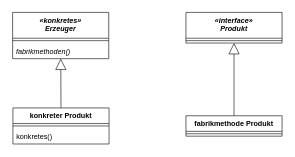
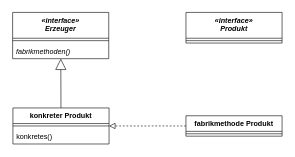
(60, 20) -> (60, 20)
(234, 85) -> none
none -> (149, 126)
